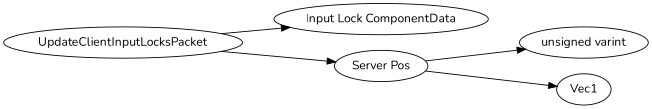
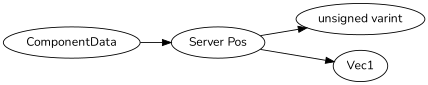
(381, 19) -> none
(123, 43) -> (72, 43)
